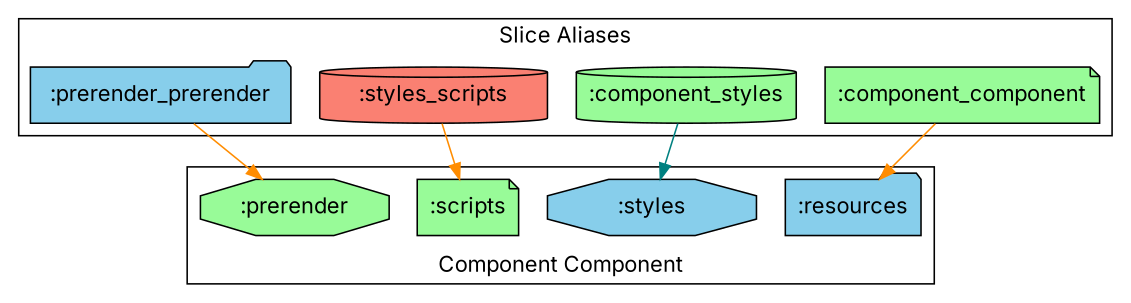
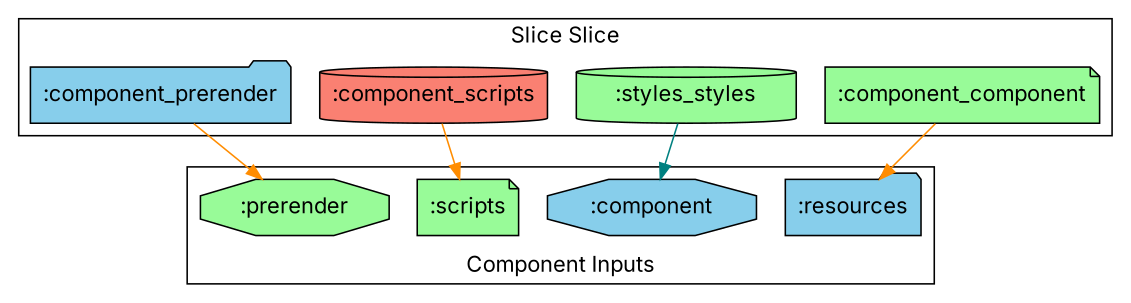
(565, 37) -> (565, 37)
(161, 95) -> (161, 95)
(434, 95) -> (434, 95)
(686, 95) -> (686, 95)
(652, 207) -> (652, 207)
(561, 266) -> (561, 266)
